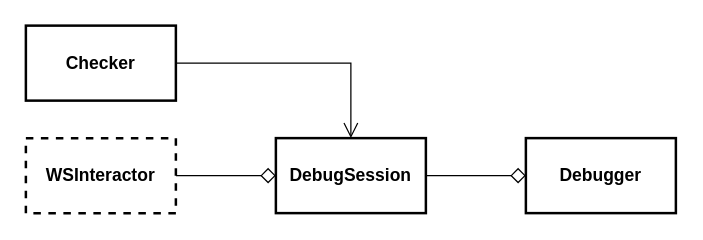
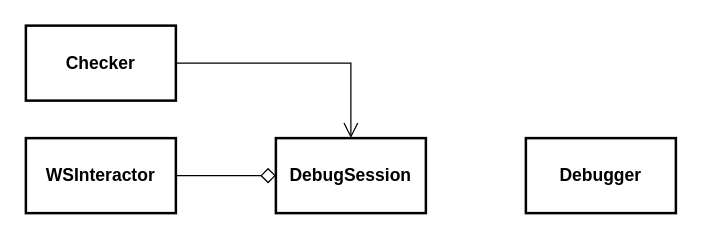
(101, 176) -> (101, 176)
(468, 176) -> none
